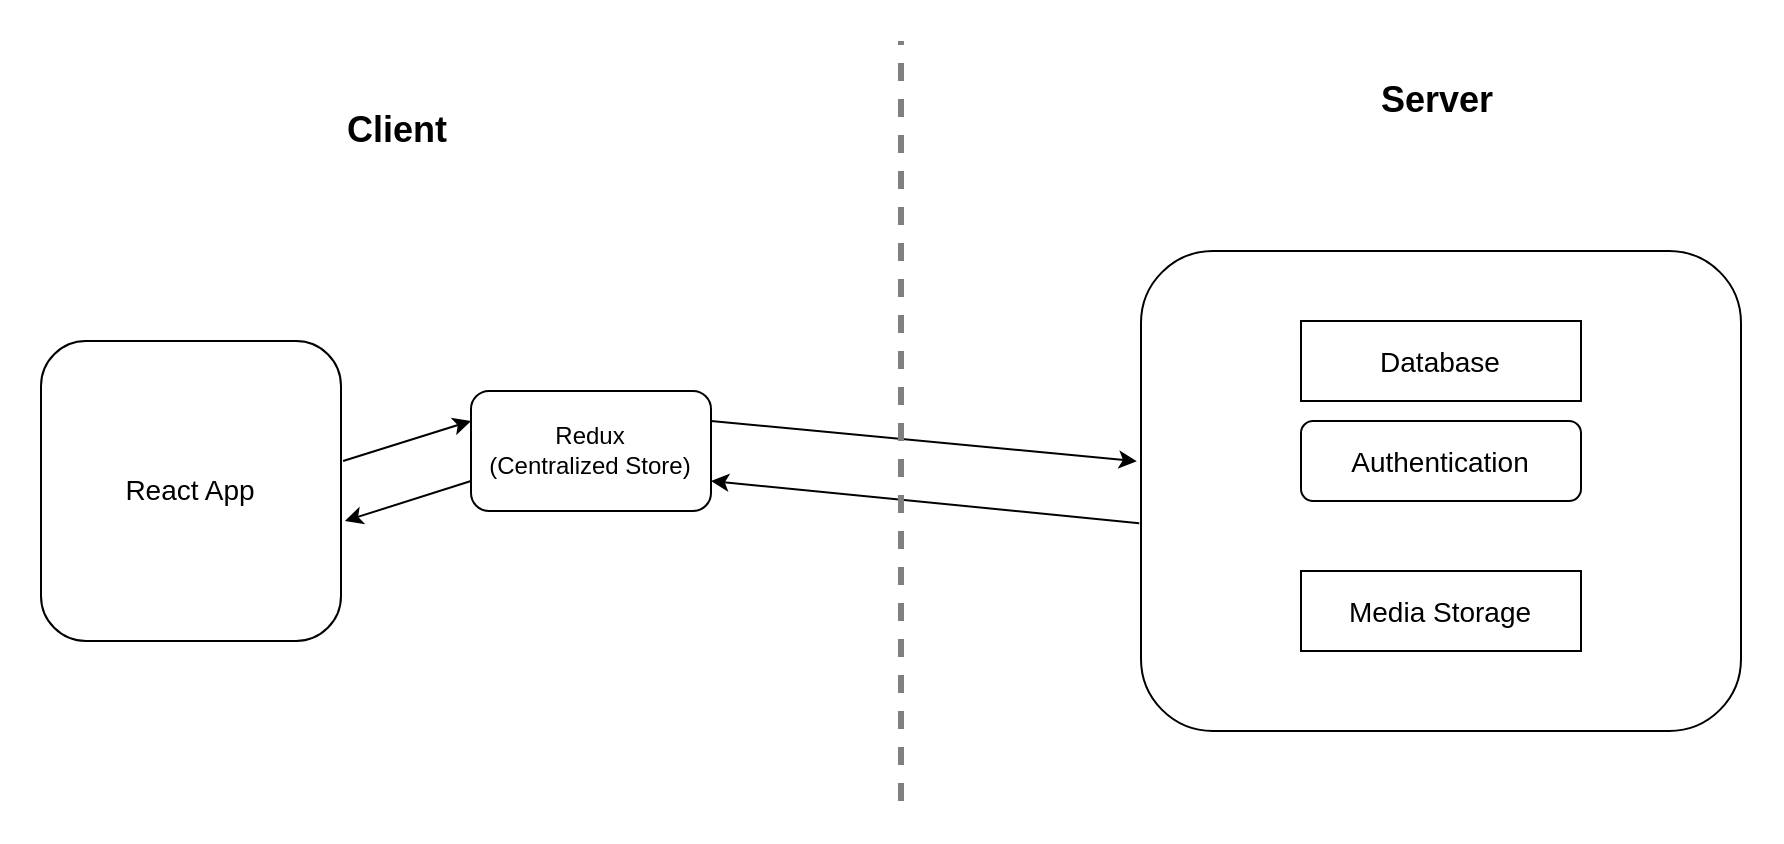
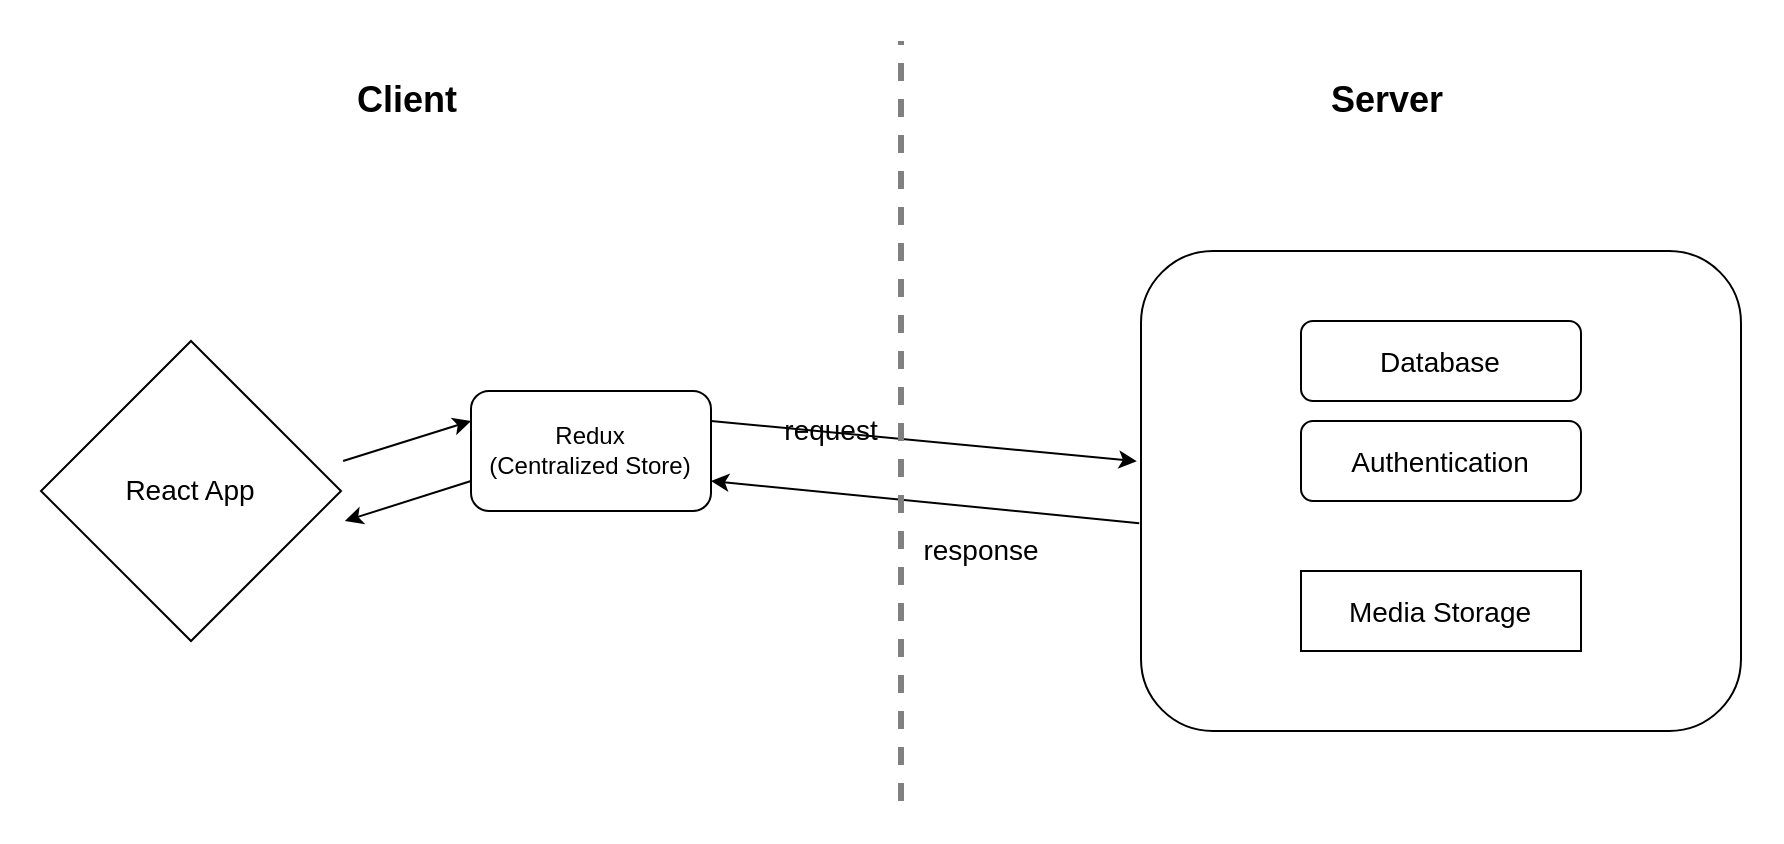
(1437, 101) -> (1387, 101)
(397, 131) -> (407, 101)
(1441, 361) -> (1441, 361)
none -> (831, 431)
(191, 491) -> (191, 491)
none -> (981, 551)
